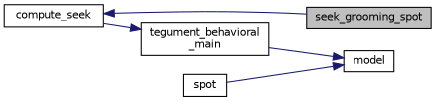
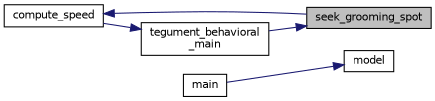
(54, 16) -> (54, 16)
(301, 52) -> (283, 29)
(205, 85) -> (205, 85)
